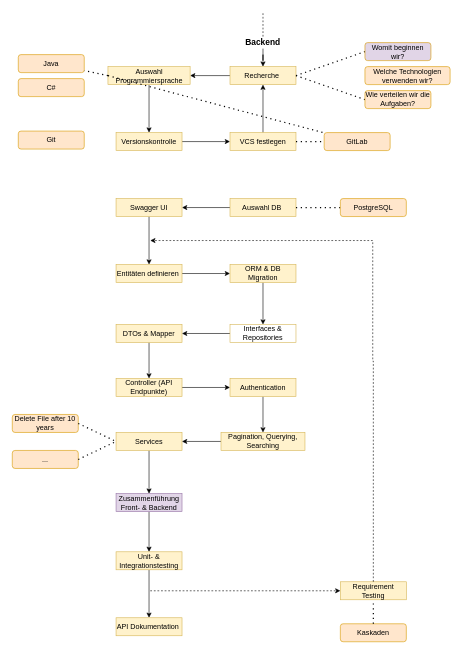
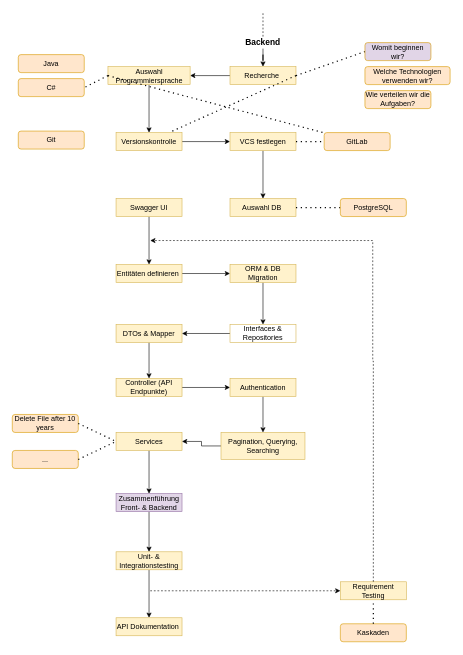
(95, 73) -> (93, 83)
(331, 87) -> (233, 104)
(263, 88) -> (263, 193)
(208, 207) -> none
(263, 441) -> (263, 446)
